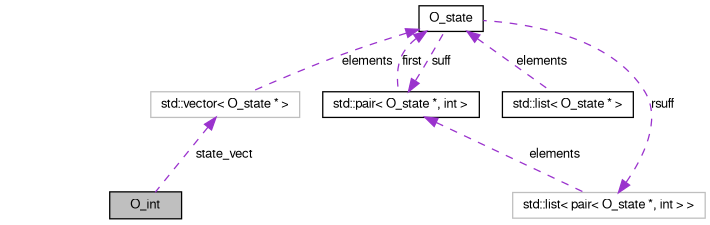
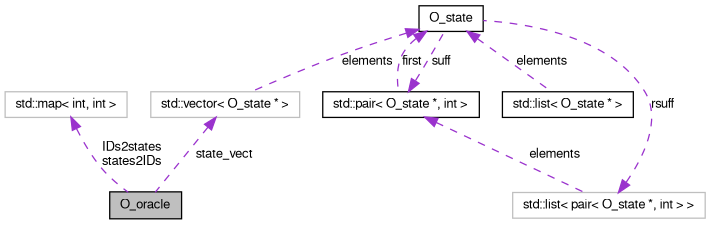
none -> (66, 105)
(146, 205) -> (146, 205)
